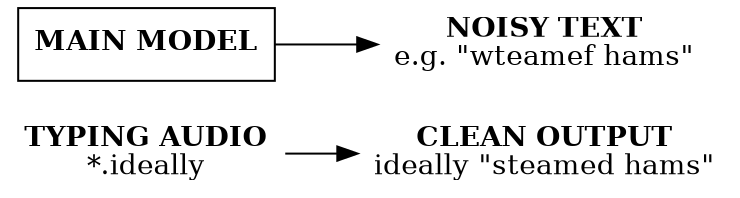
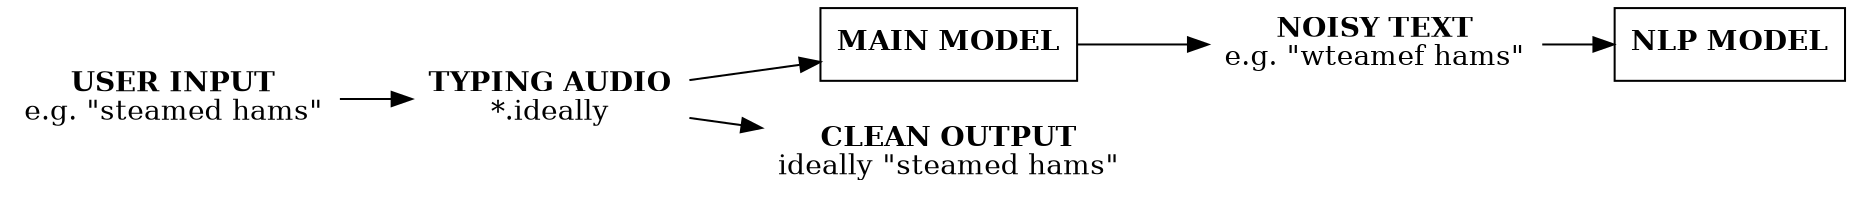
none -> (1730, 44)
none -> (745, 72)
none -> (174, 99)
